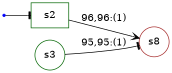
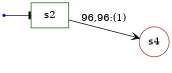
(154, 42) -> (154, 42)
(50, 55) -> none
